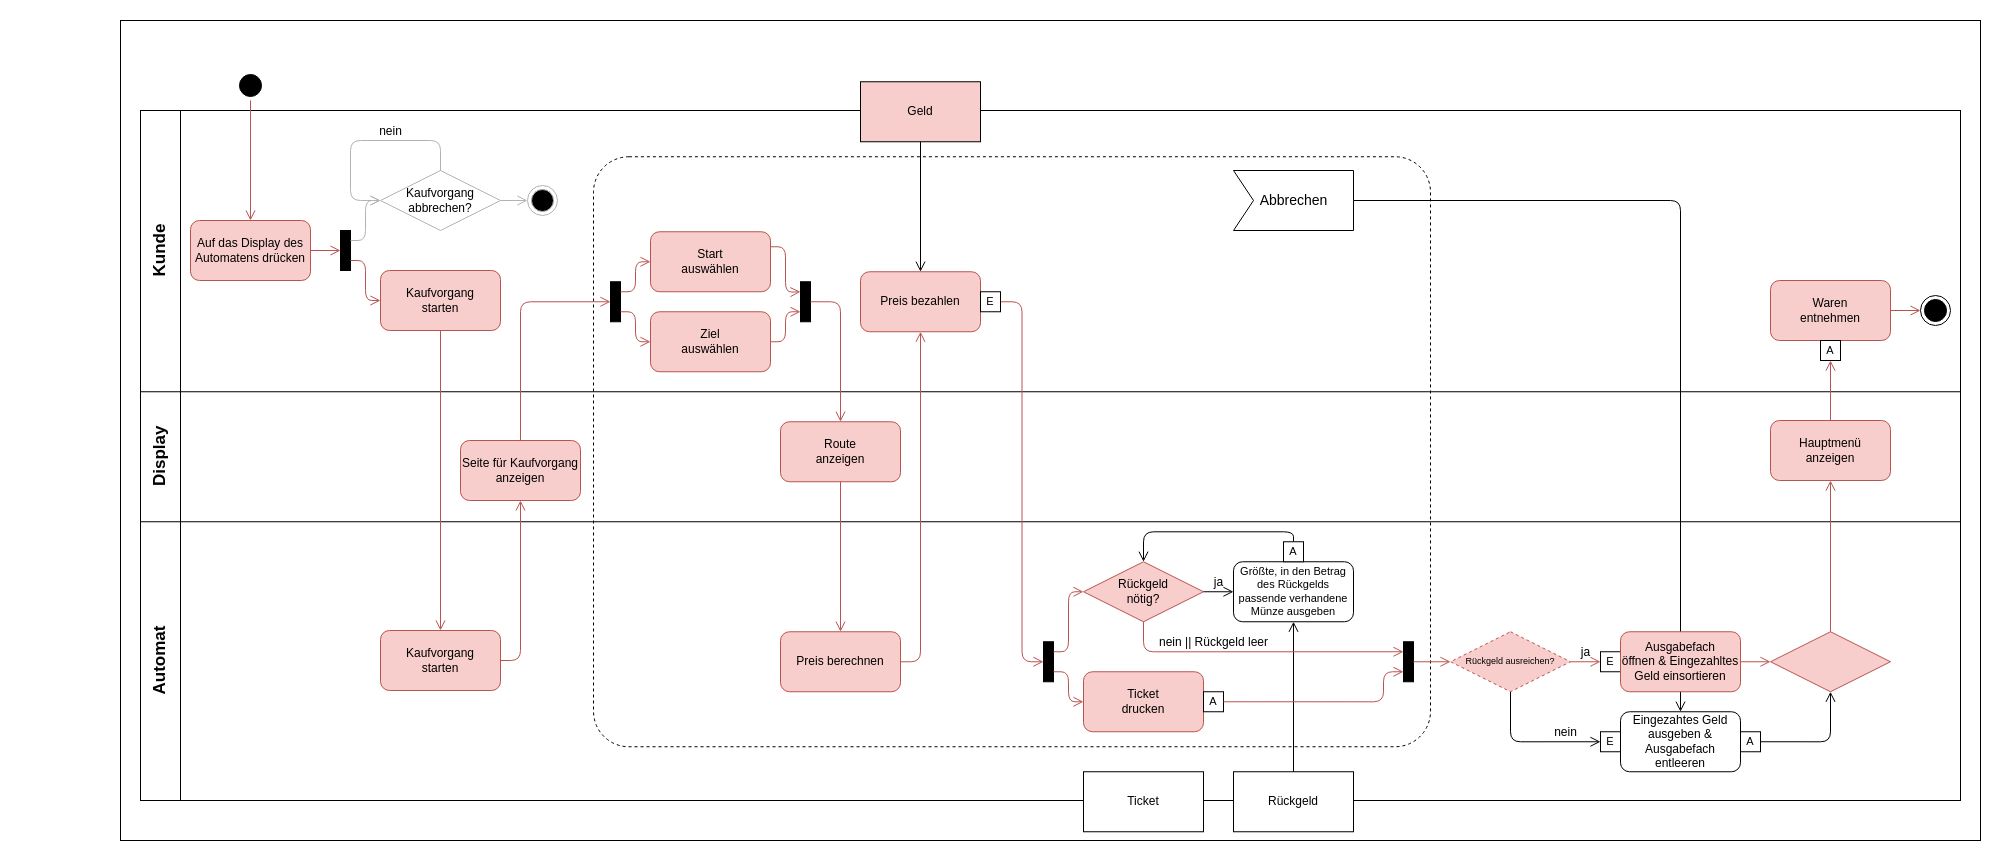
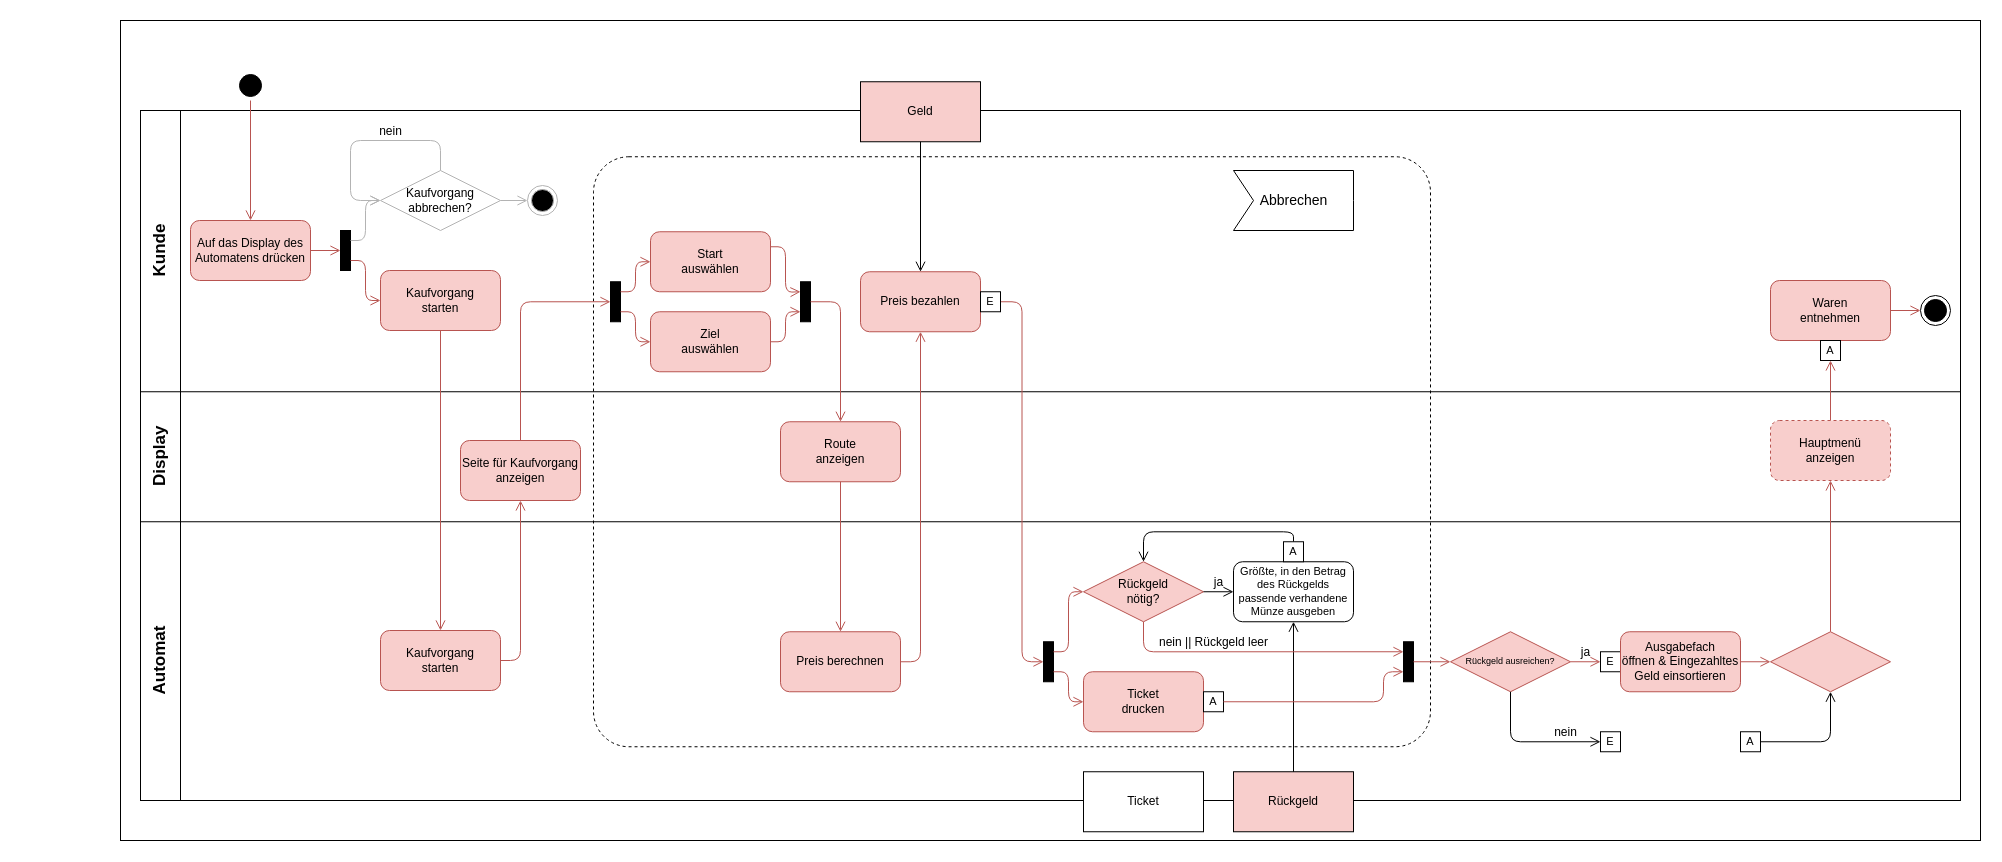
(1681, 258) -> none
(1831, 451) -> (1831, 451)
(1511, 662) -> (1511, 662)
(1681, 742) -> none
(1294, 802) -> (1294, 802)
